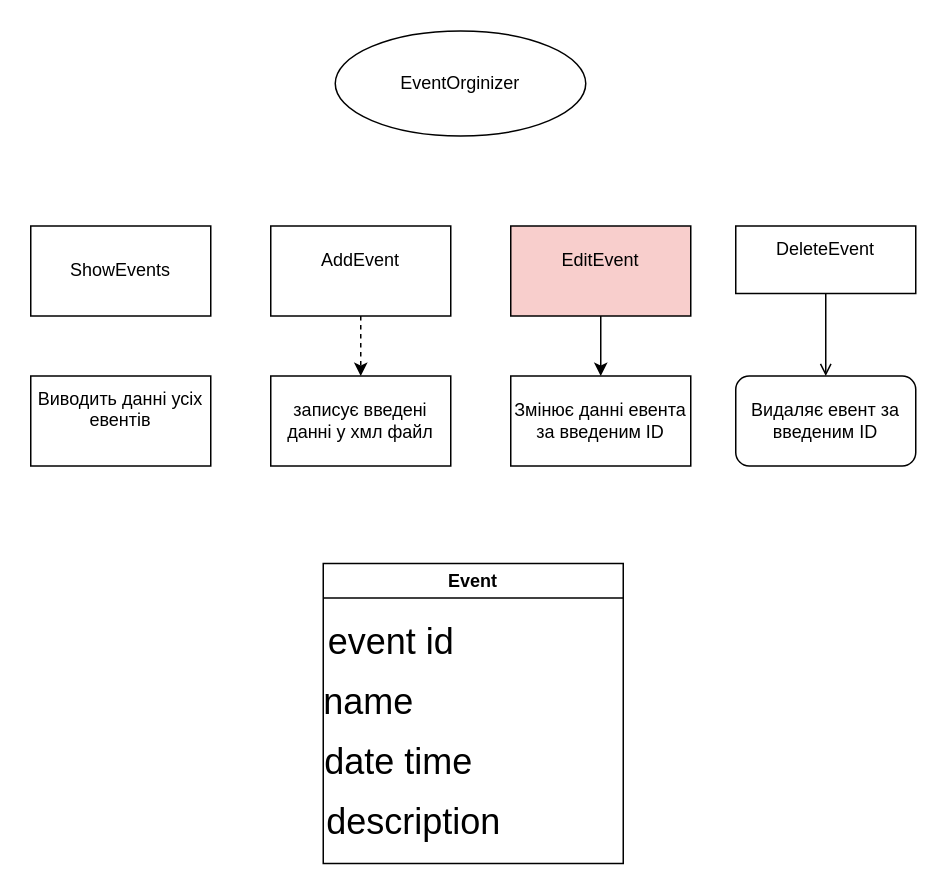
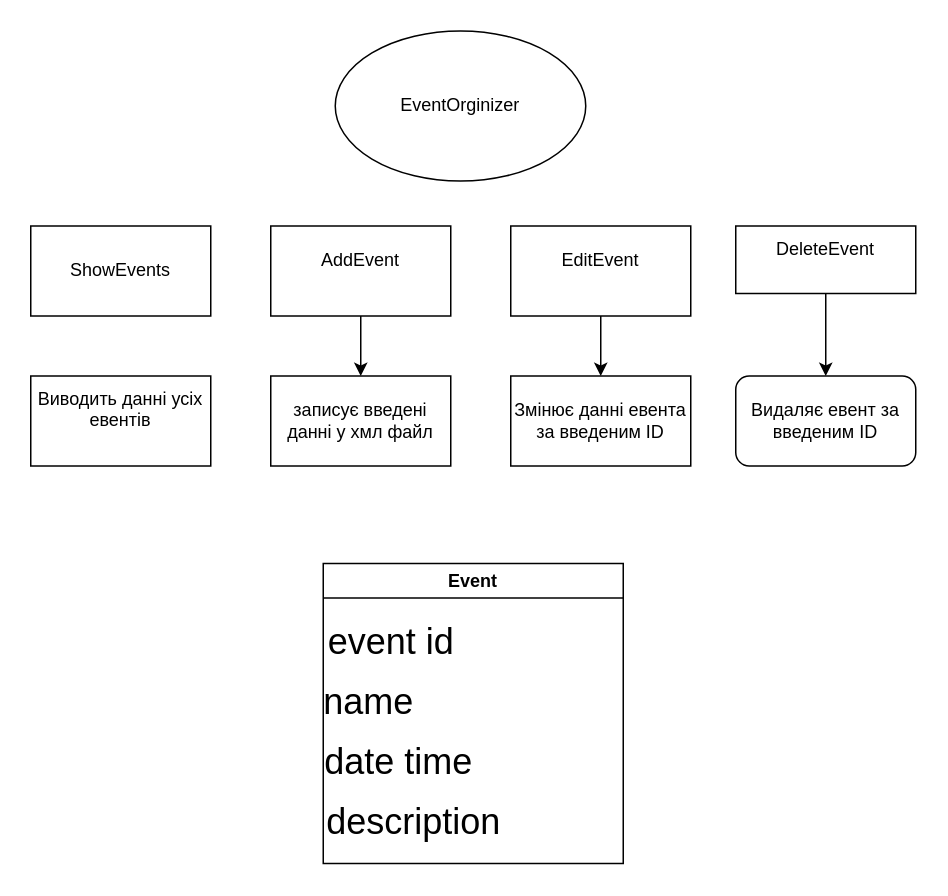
(461, 83) -> (461, 106)
(601, 271) -> (601, 271)
(361, 340) -> (361, 340)
(826, 366) -> (826, 364)
